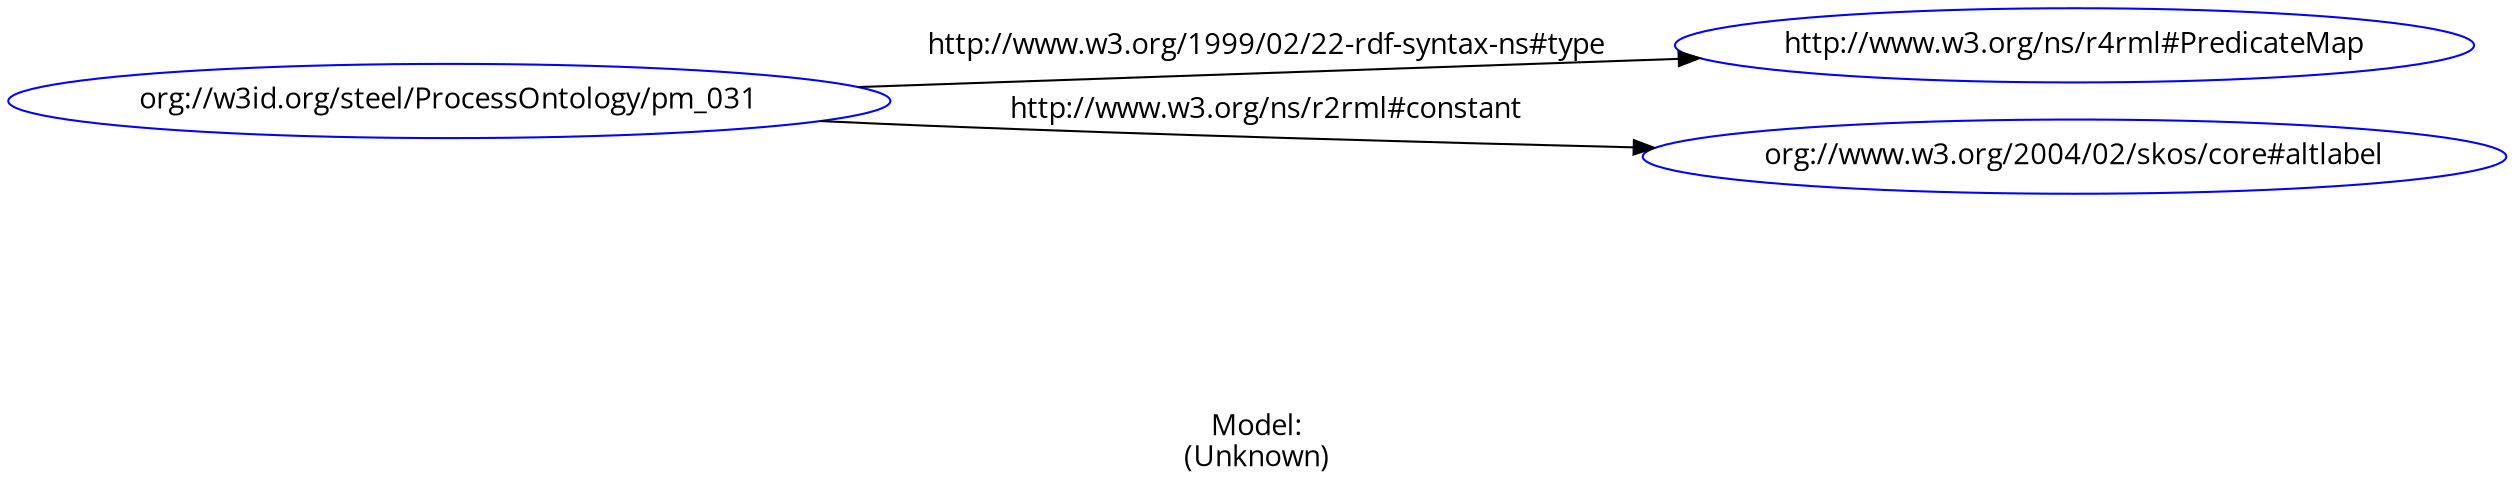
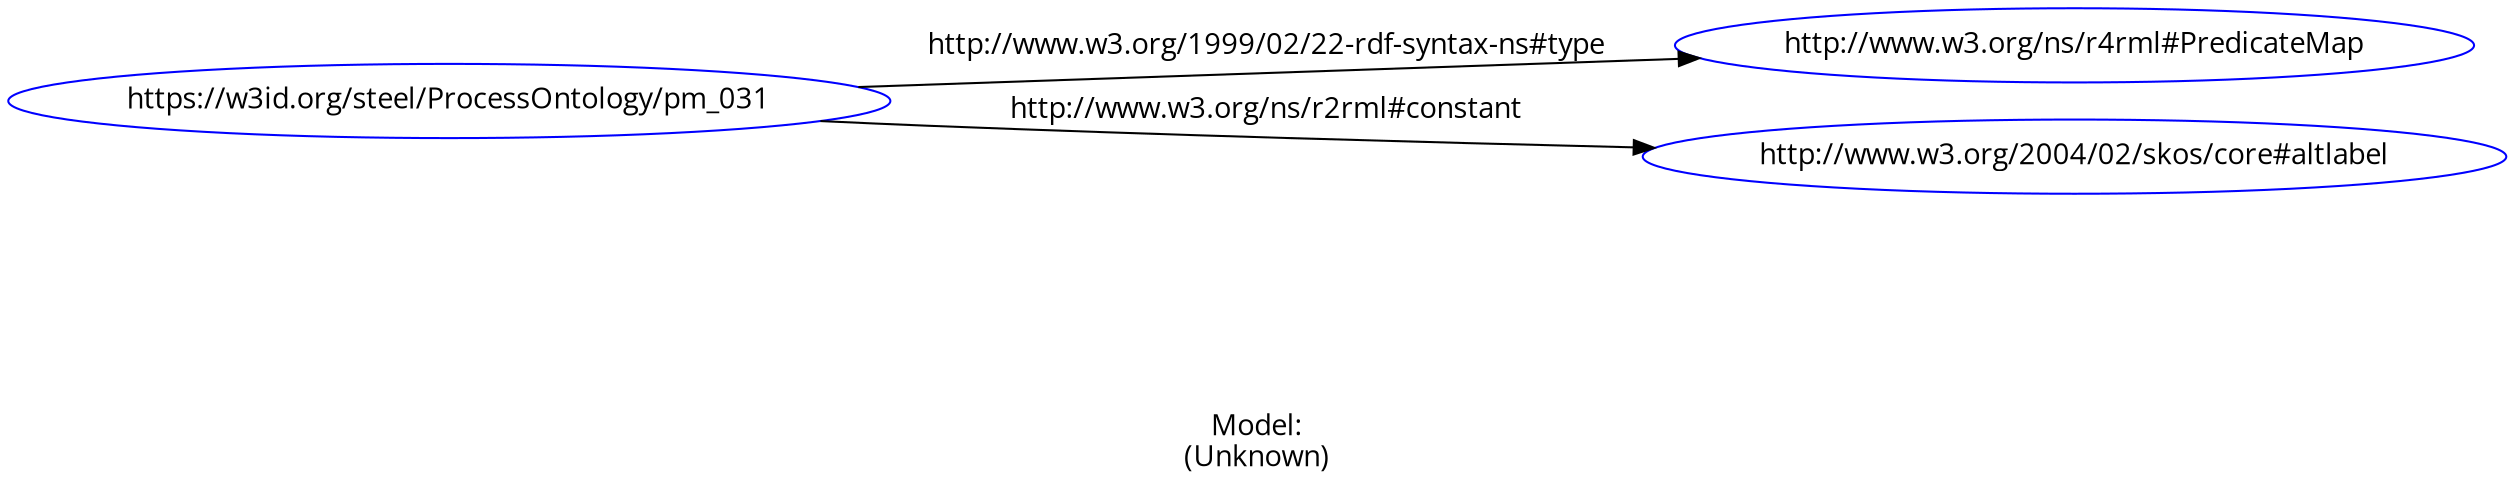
(449, 101) -> (449, 101)
(2075, 157) -> (2075, 157)
